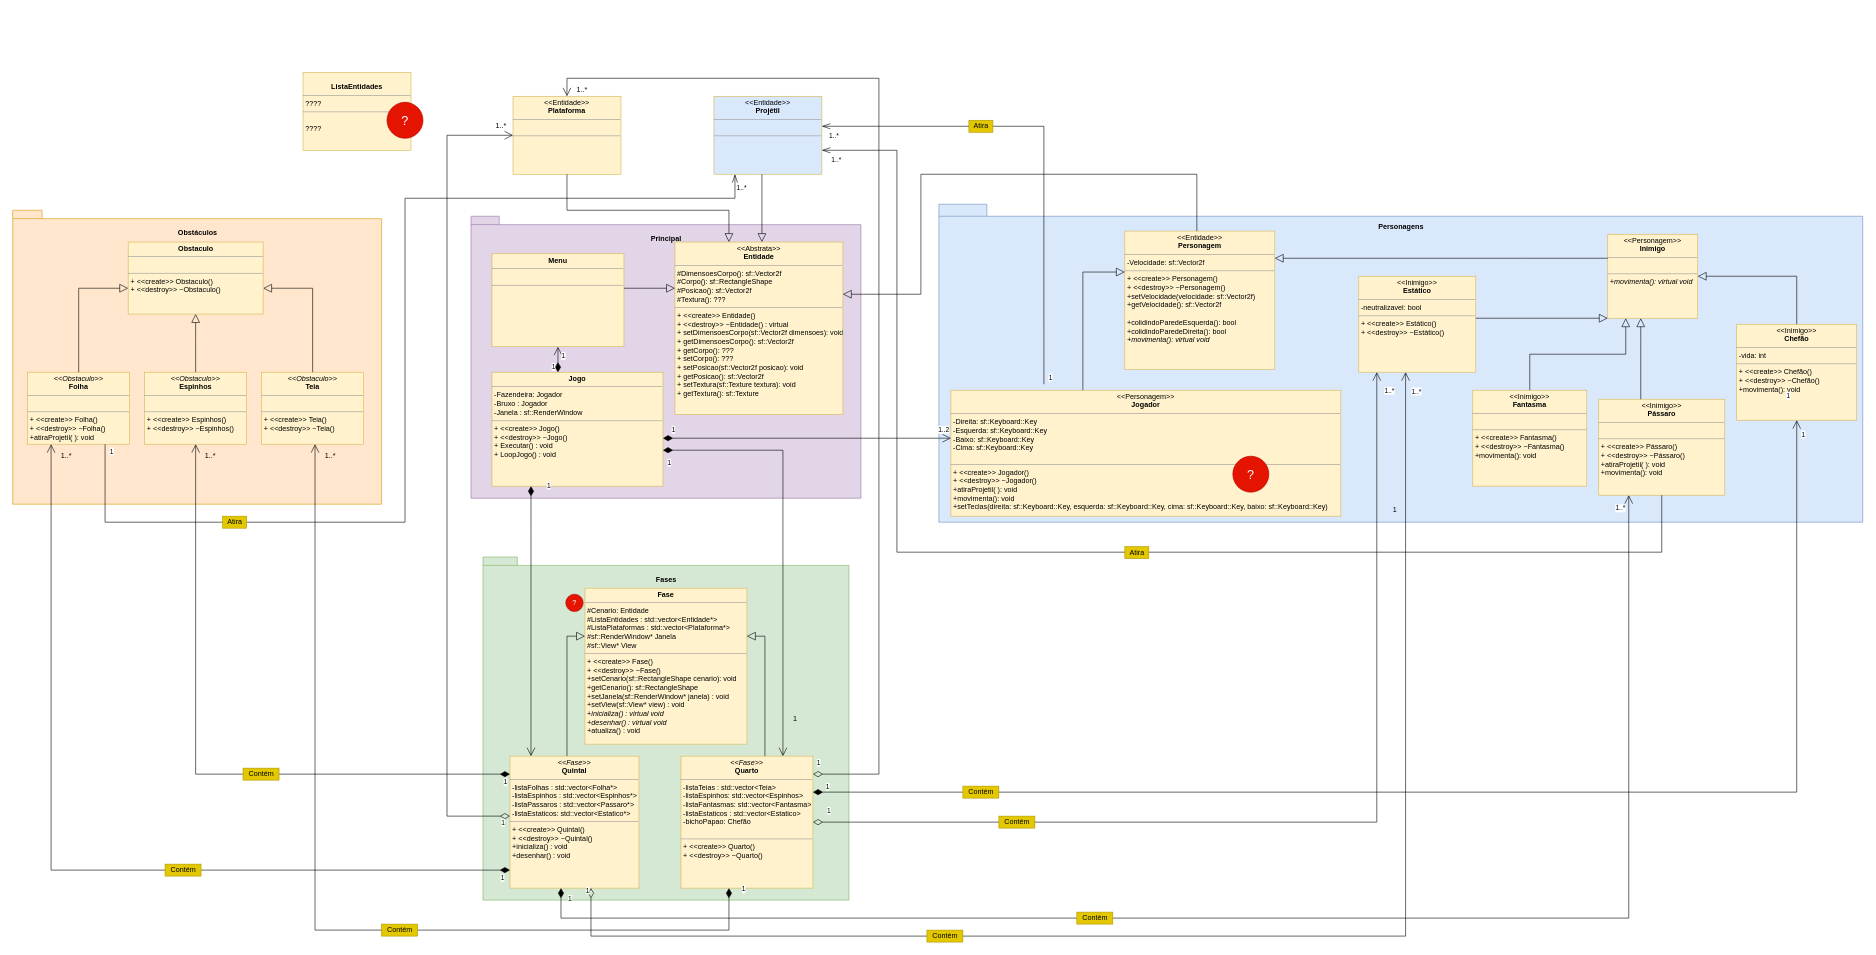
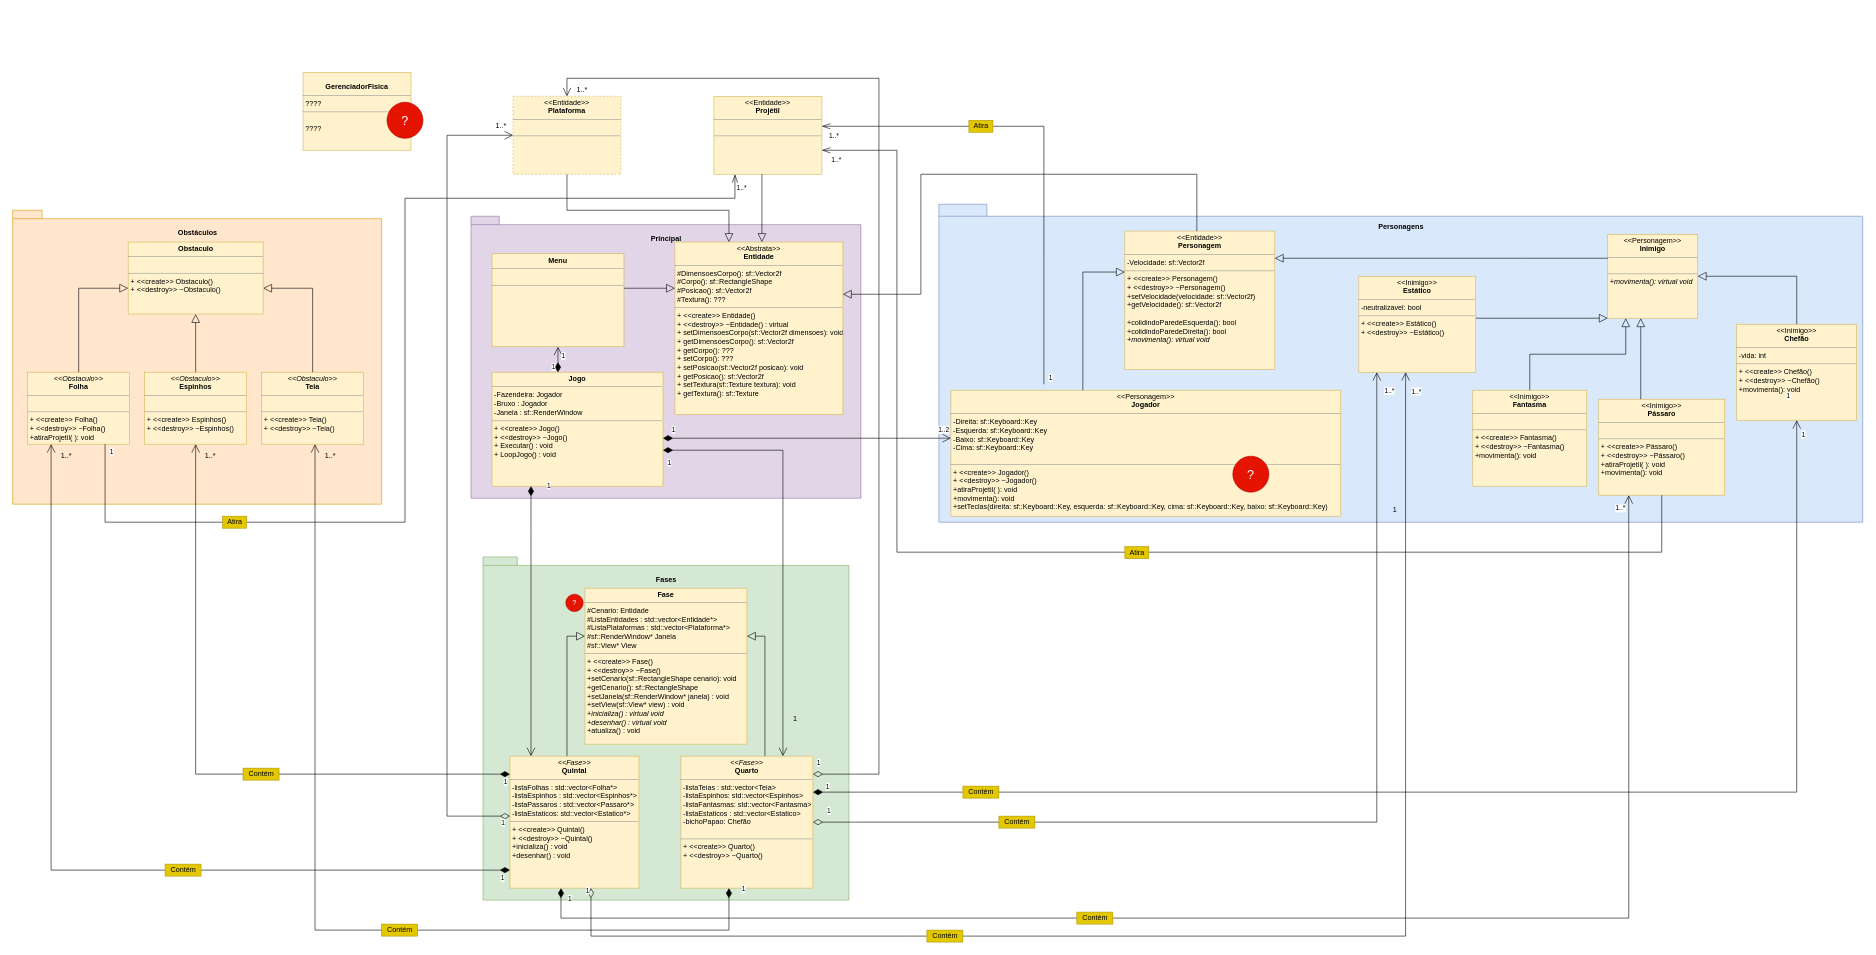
(329, 85) -> (334, 85)
(567, 135) -> (567, 135)
(768, 135) -> (768, 135)
